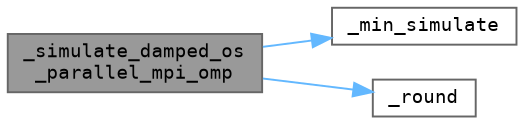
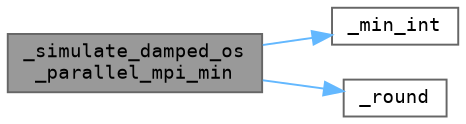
(424, 26) -> (395, 26)
(135, 63) -> (135, 63)
